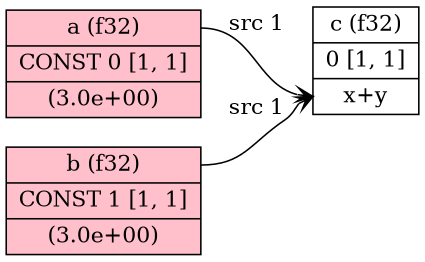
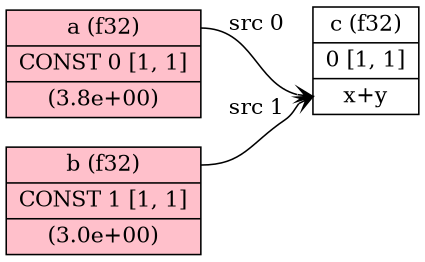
(257, 24) -> (257, 24)
(104, 99) -> (104, 99)
